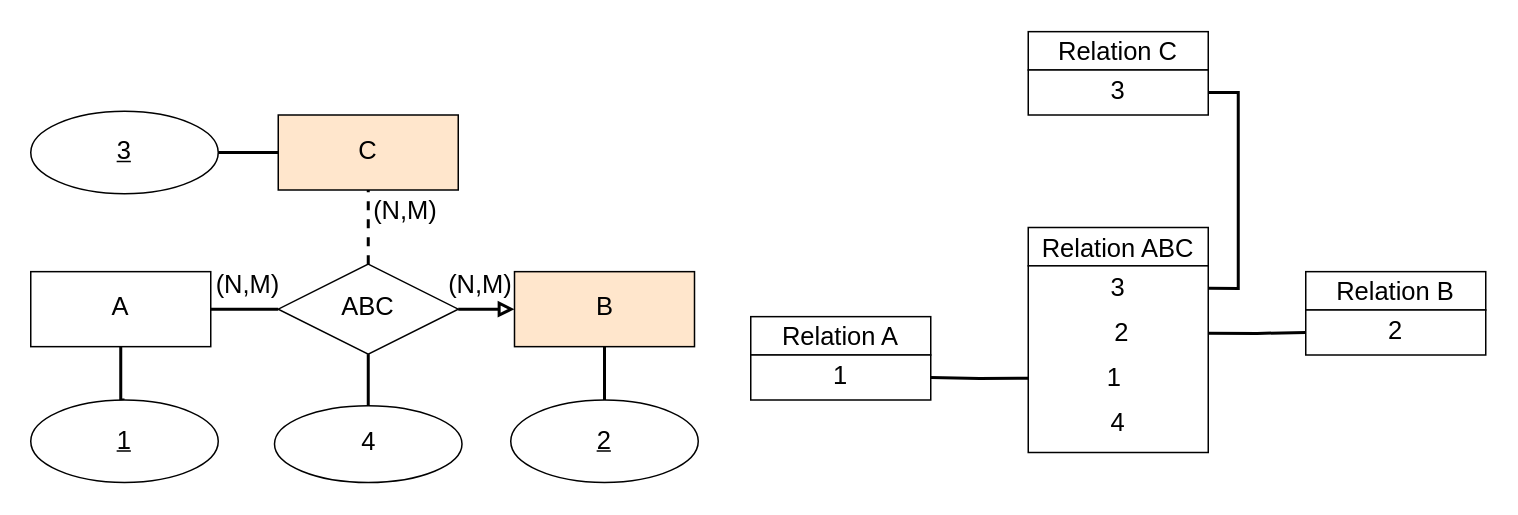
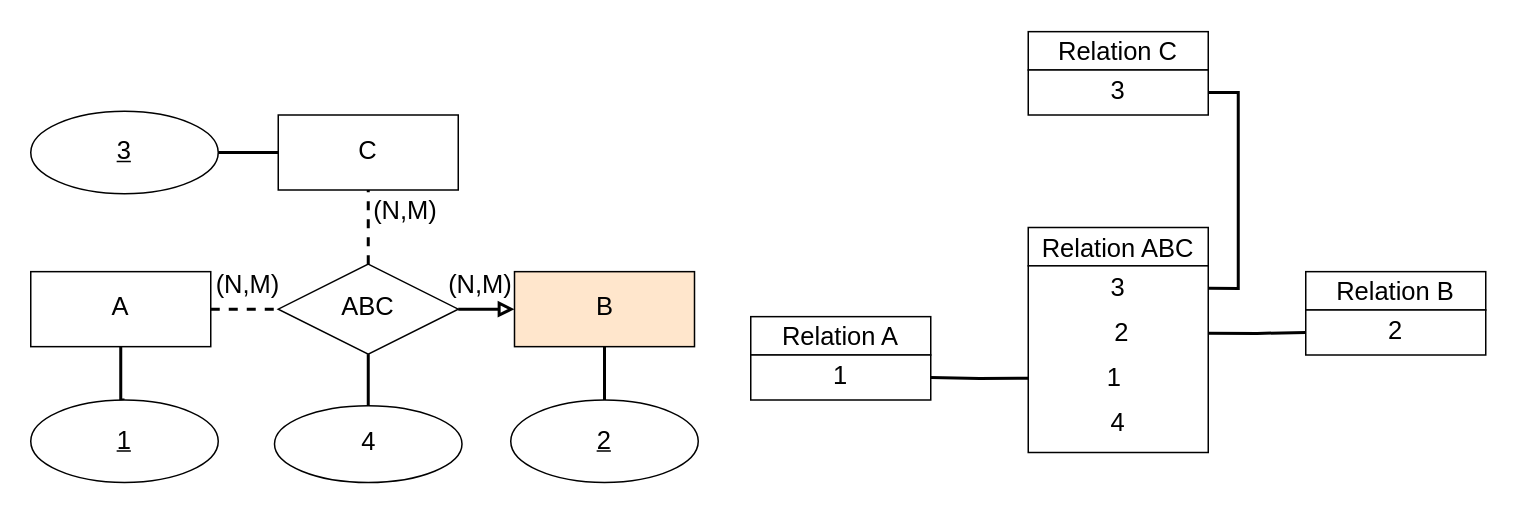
(368, 152) -> (368, 152)
(248, 309) -> (248, 309)
